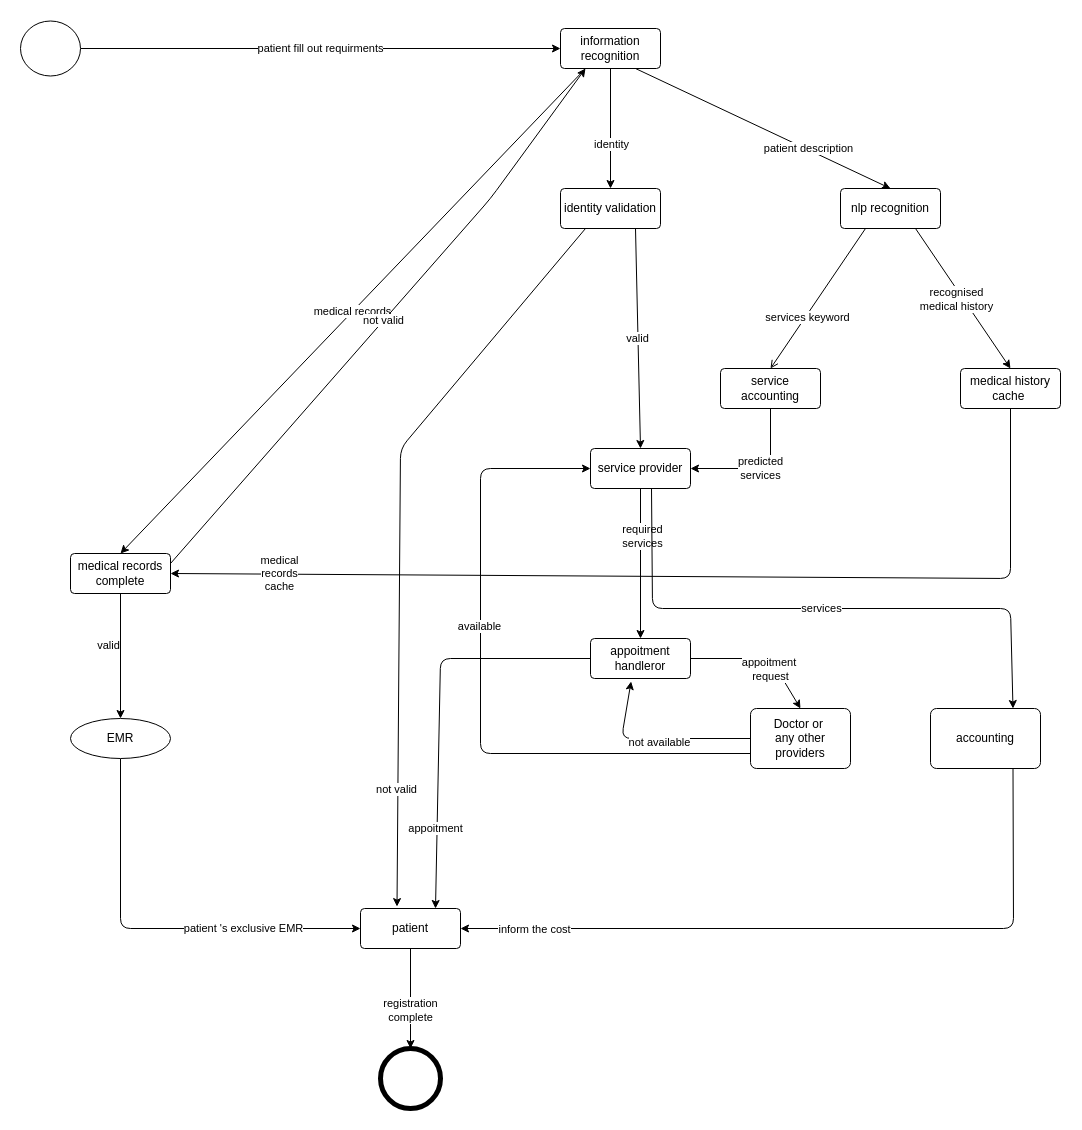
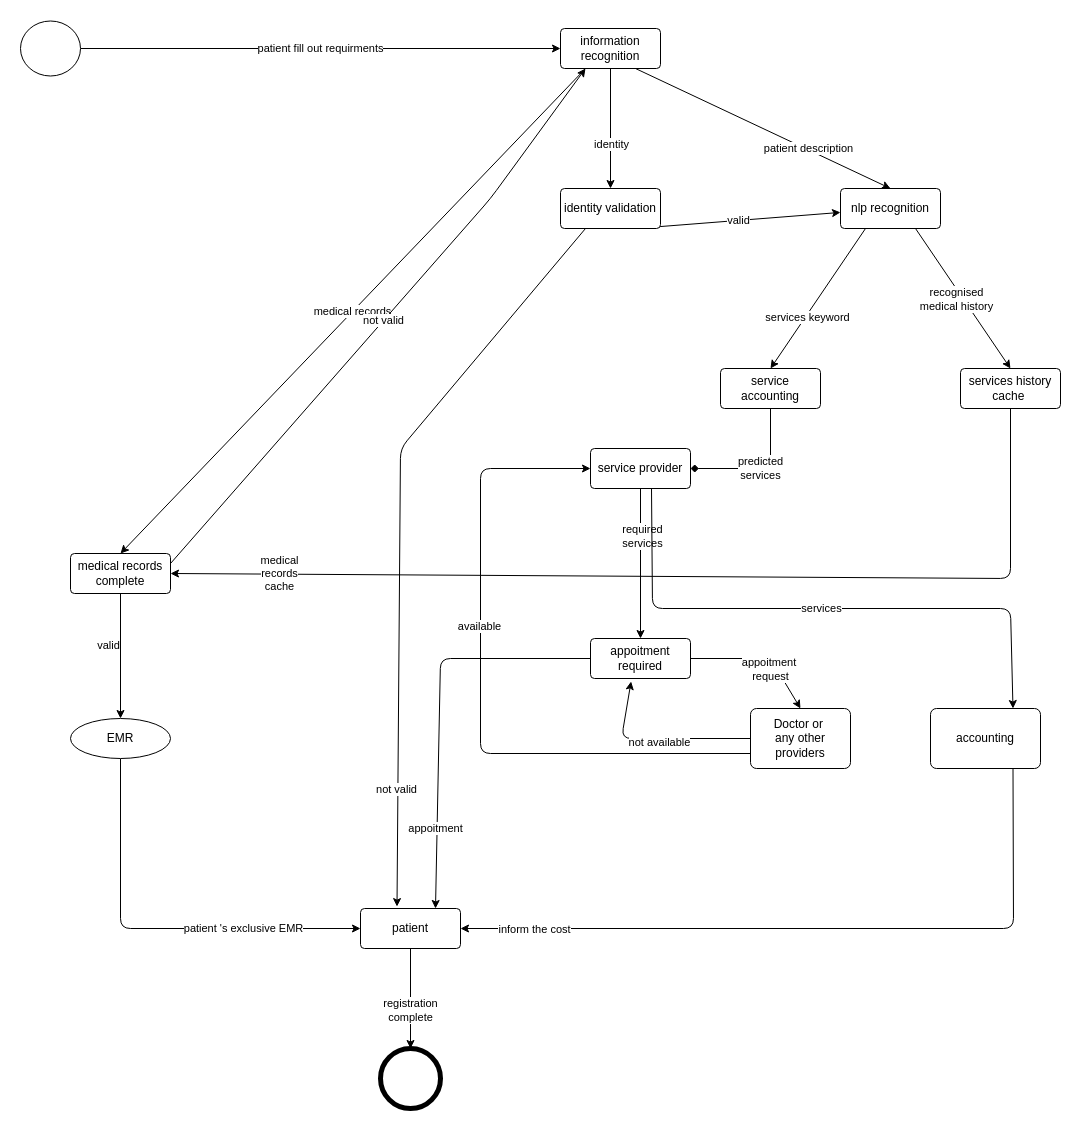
(638, 335) -> (746, 220)
(774, 363) -> (775, 362)
(1011, 389) -> (1011, 389)
(698, 469) -> (699, 469)
(641, 659) -> (641, 659)
